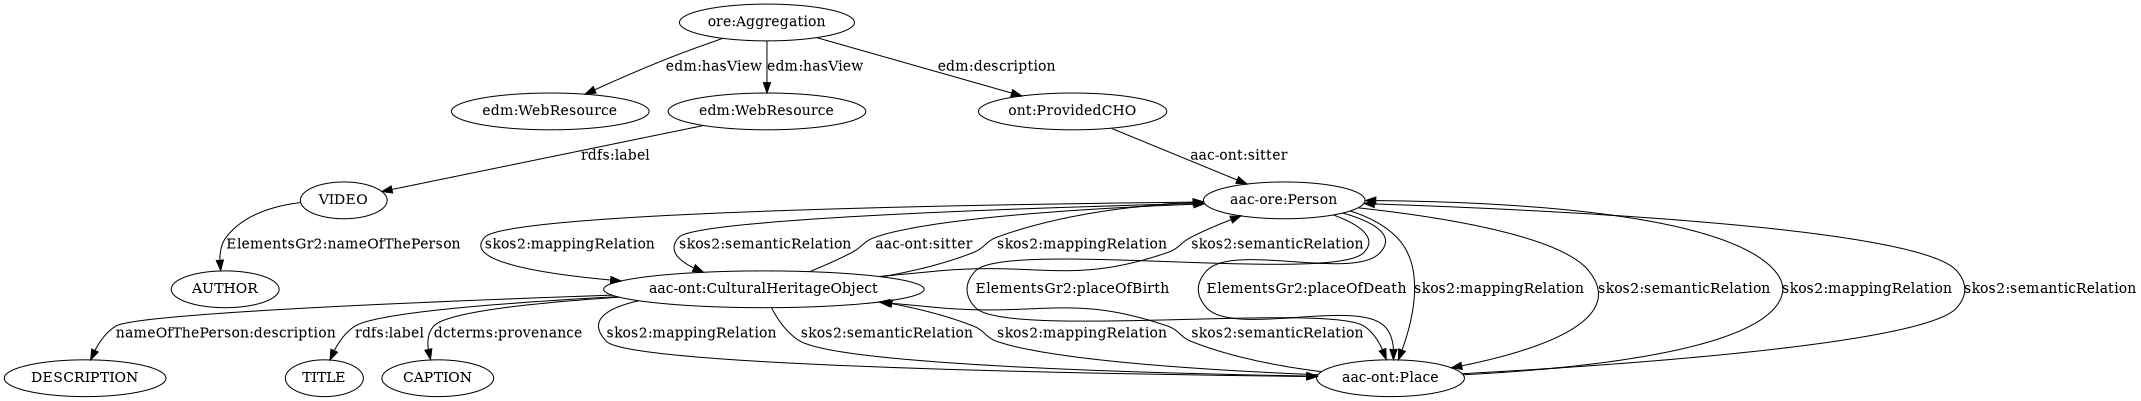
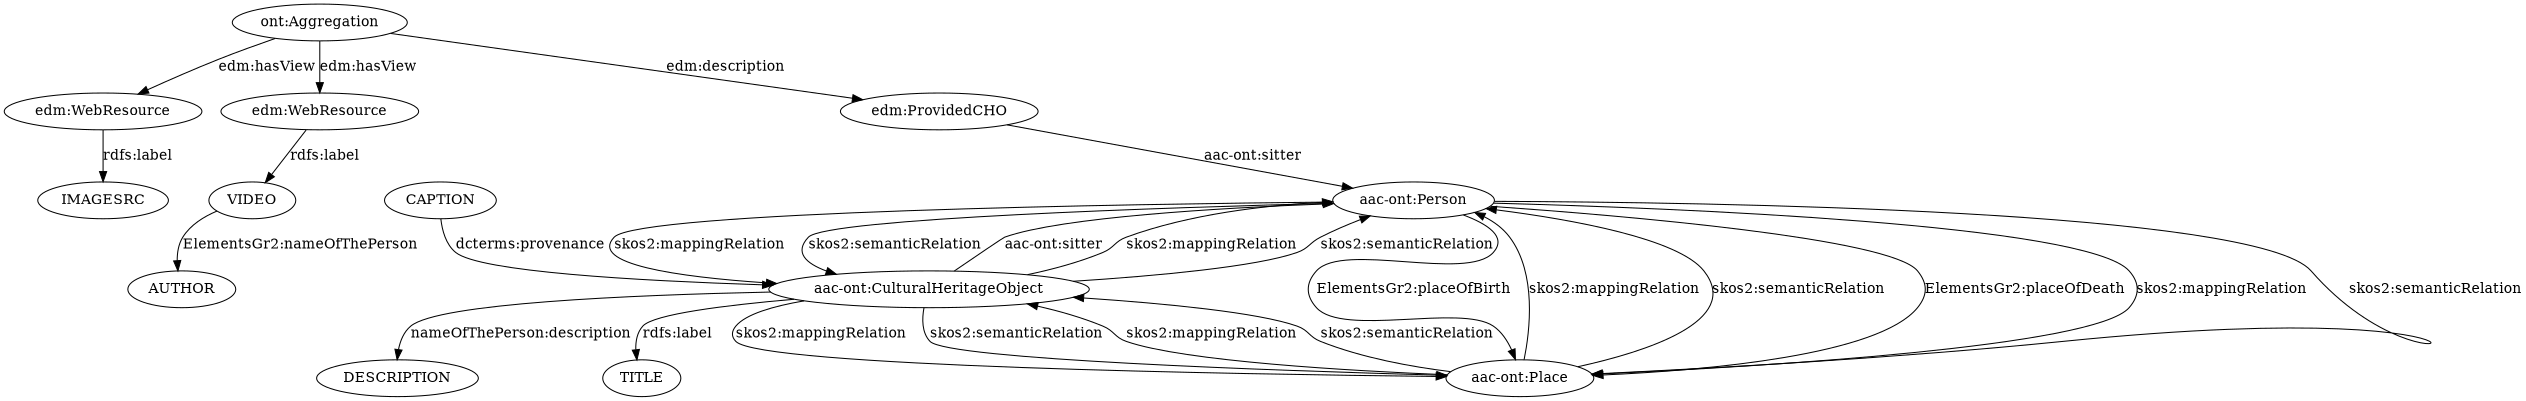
(767, 22) -> (320, 22)
(1073, 111) -> (939, 111)
none -> (103, 200)
(1284, 200) -> (1414, 200)
(471, 313) -> (589, 276)
